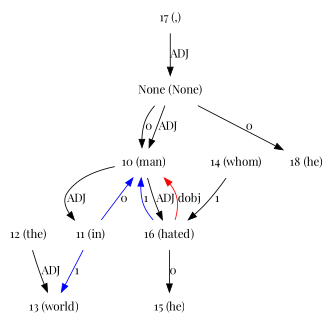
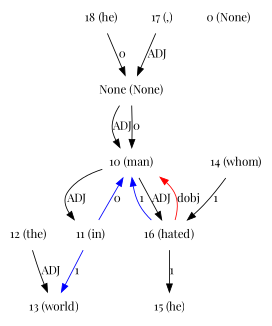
none -> (228, 18)
(237, 126) -> (115, 51)
(173, 271) -> (172, 271)
